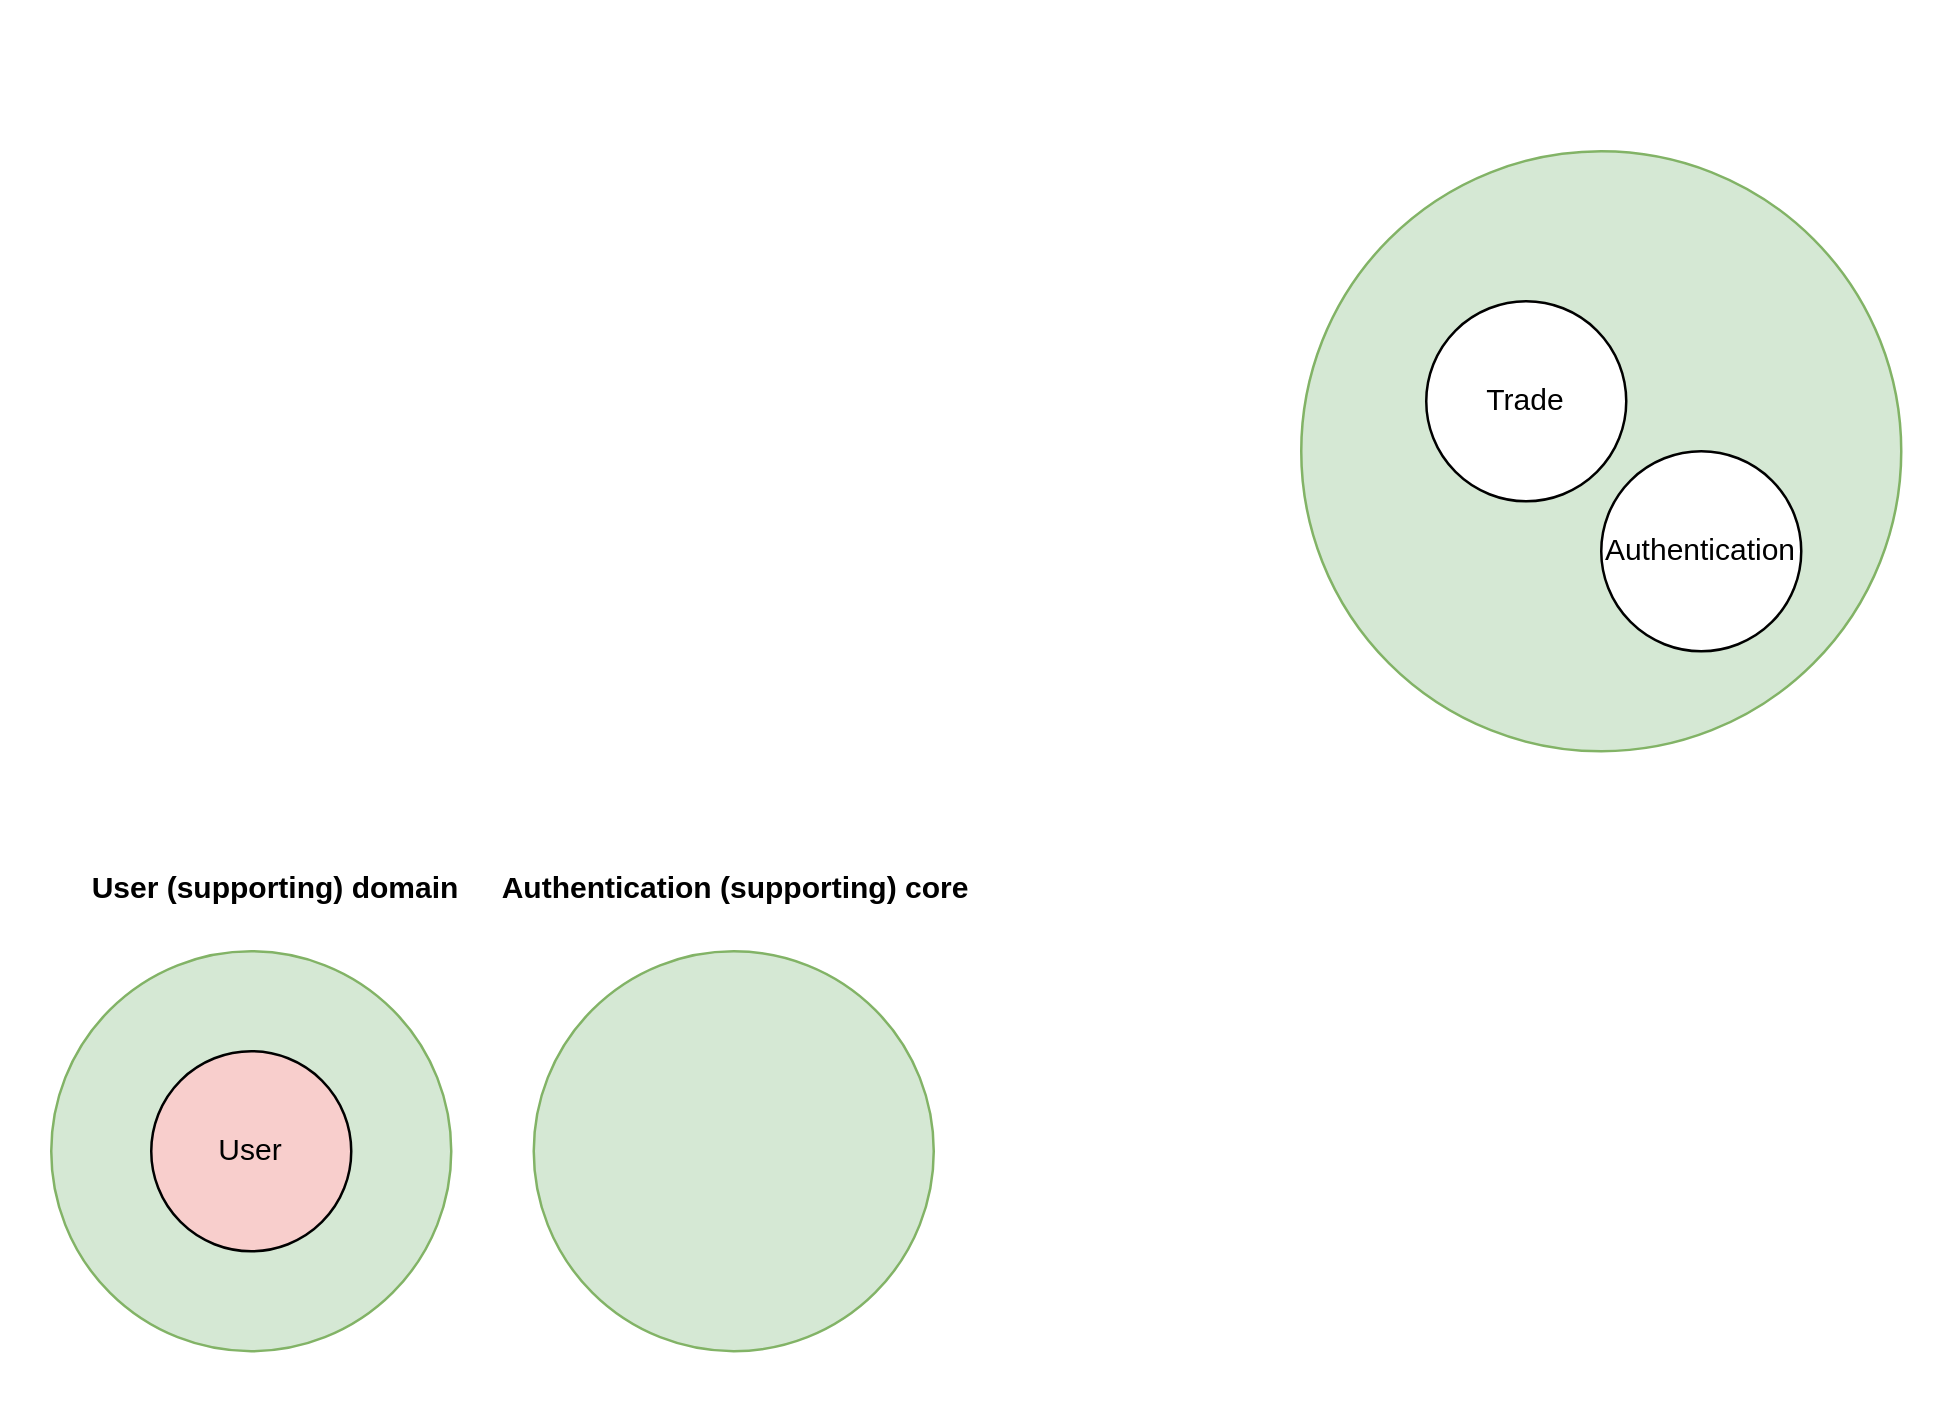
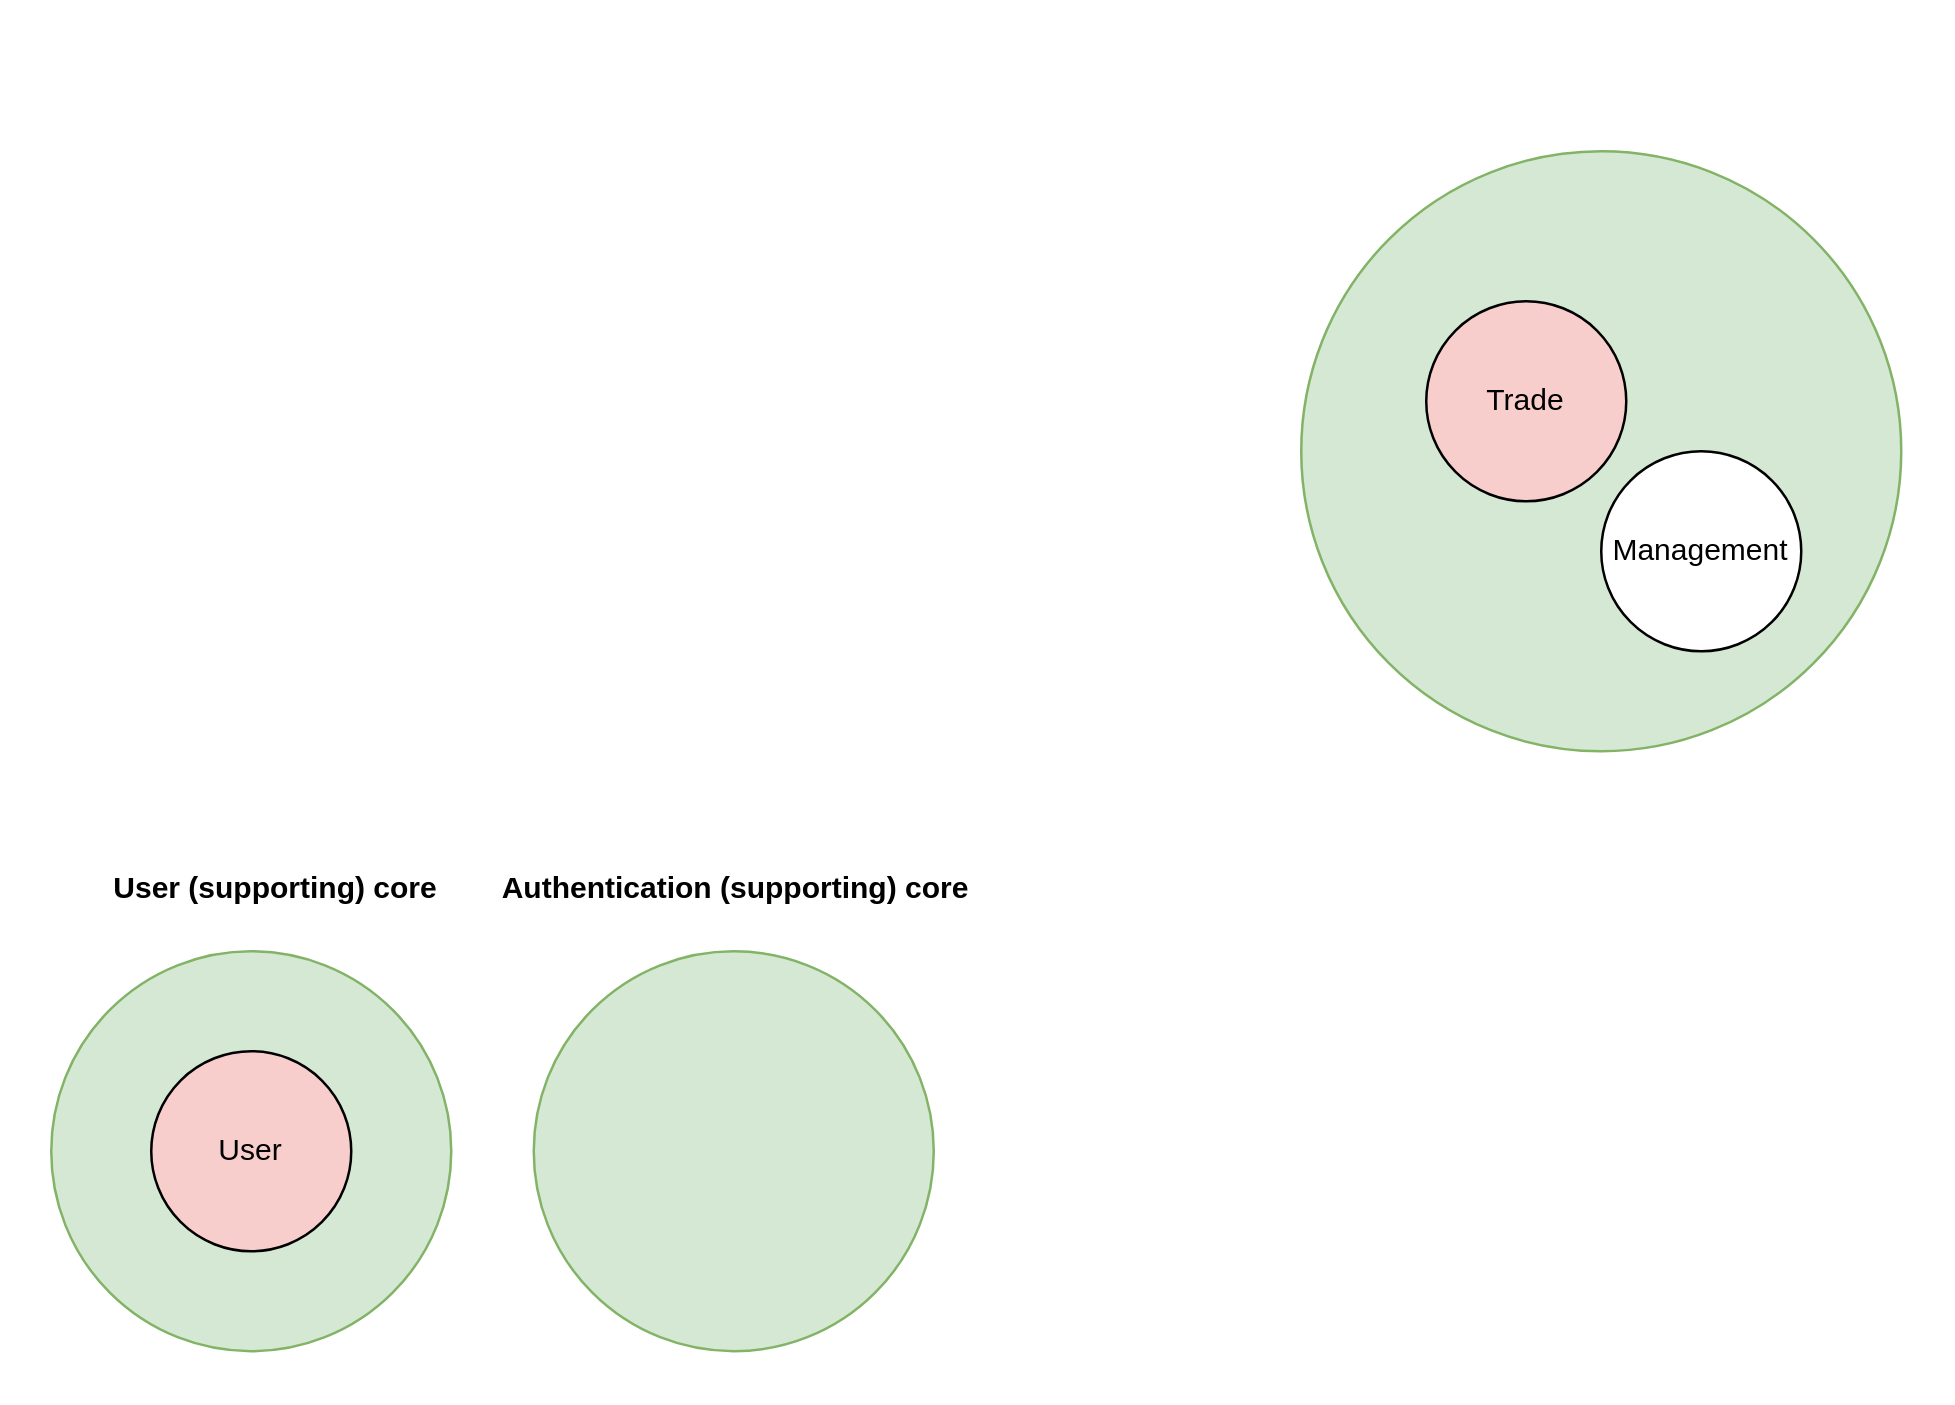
(1526, 401) -> (1526, 401)
(1701, 551) -> (1701, 551)
(276, 889) -> (276, 889)
